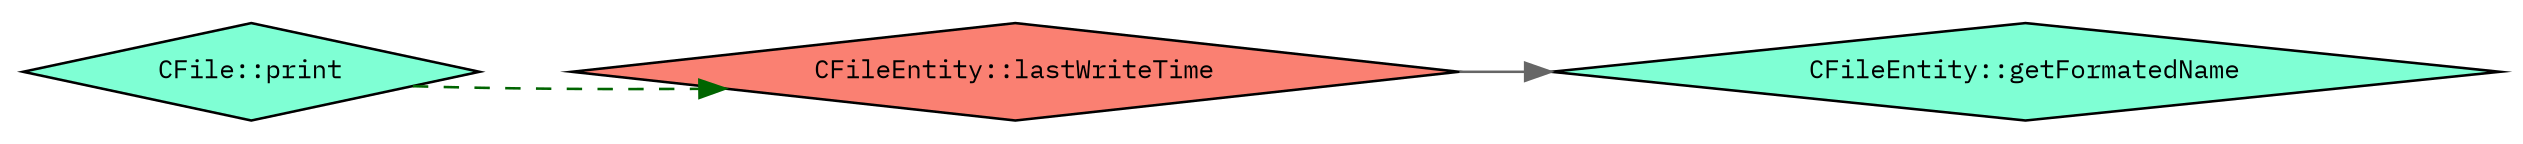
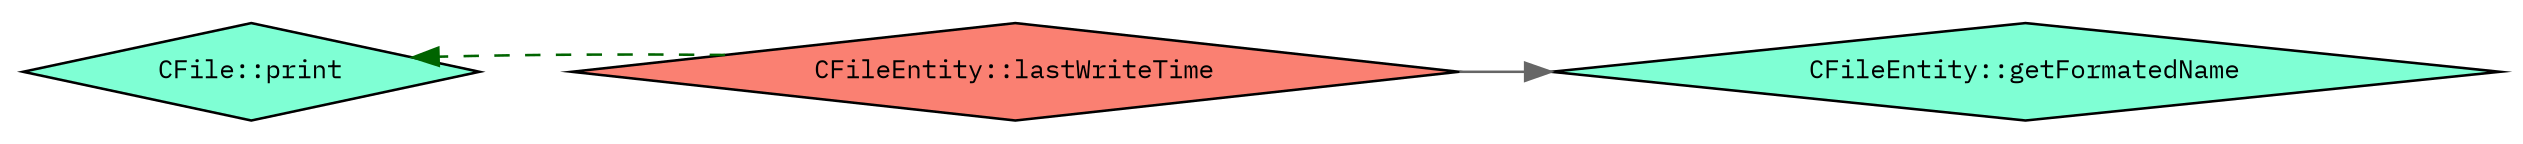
(556, 89) -> (582, 55)
